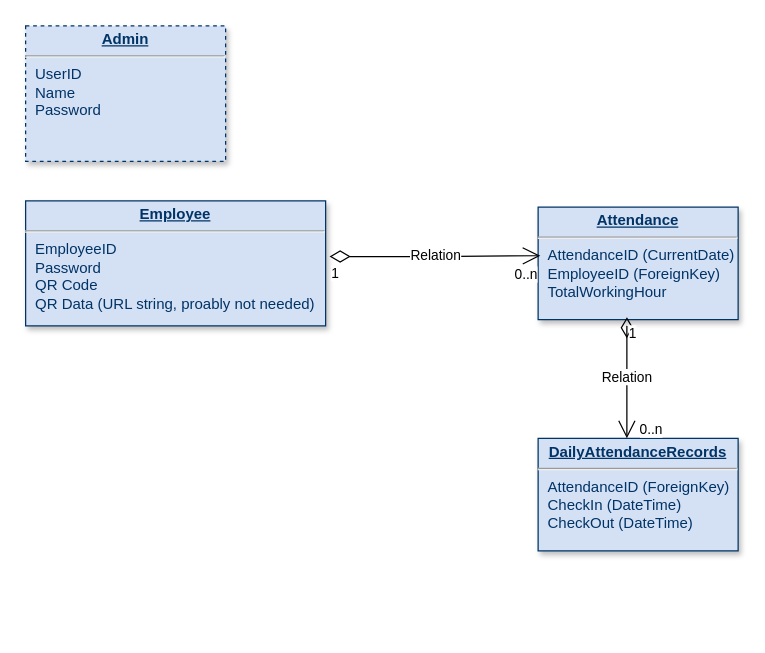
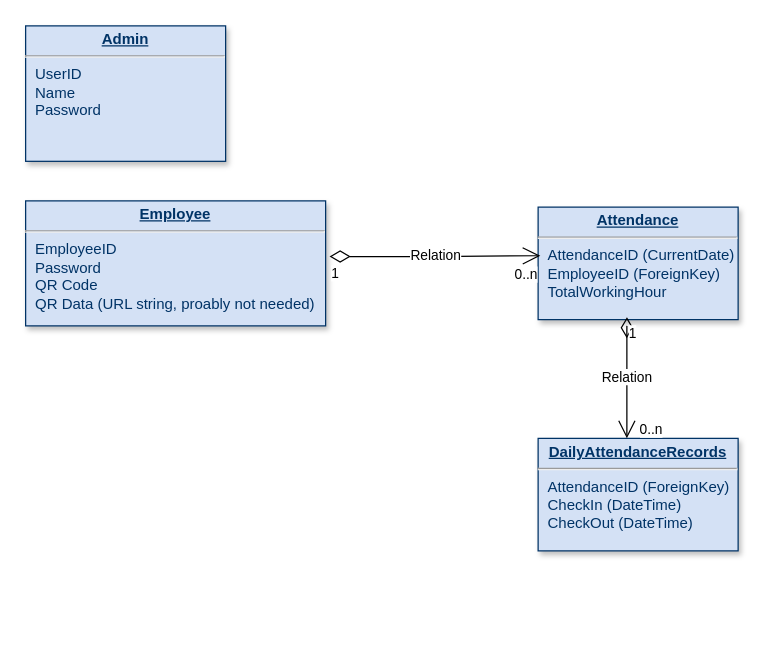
(126, 93) -> (126, 93)
